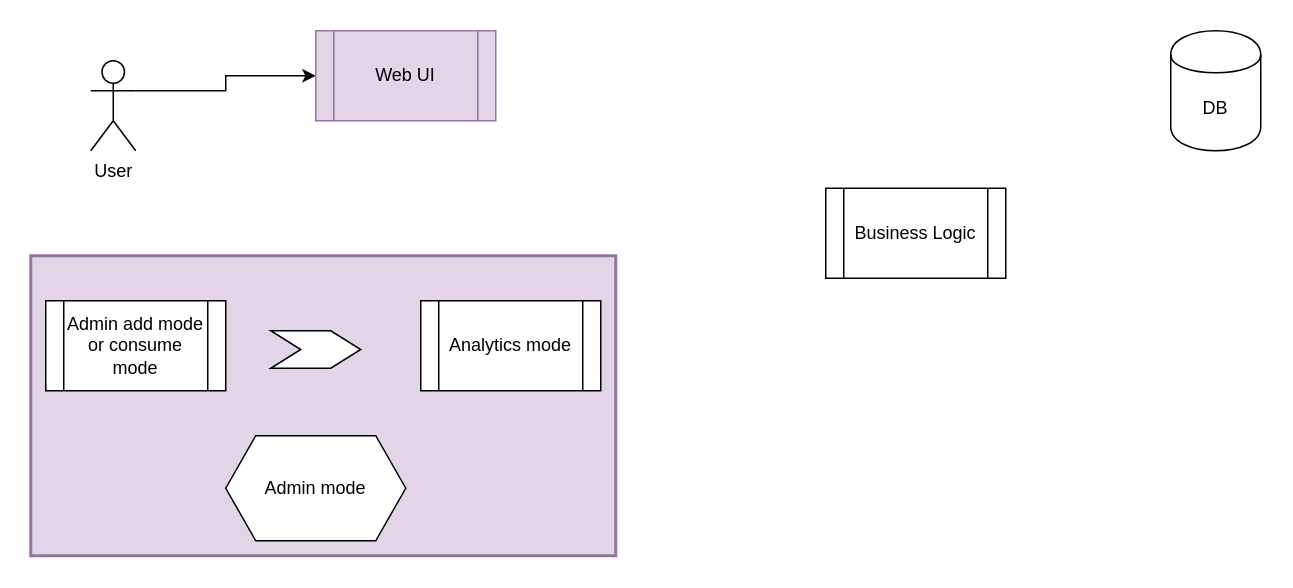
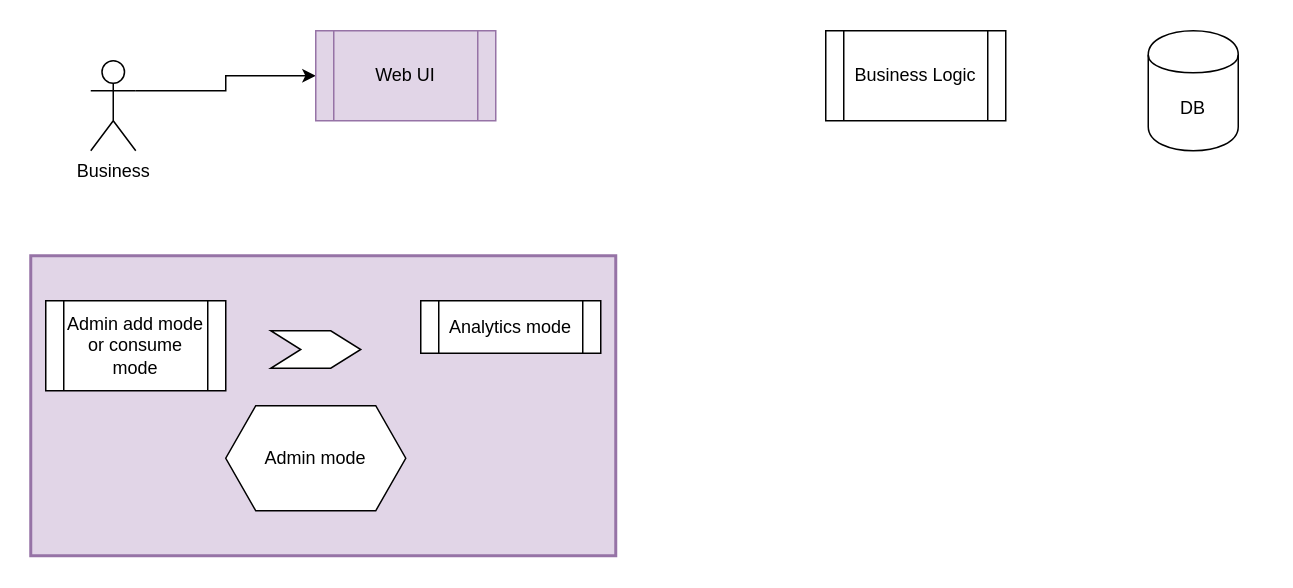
(1216, 91) -> (1193, 91)
(114, 172) -> (114, 172)
(916, 233) -> (916, 76)
(511, 346) -> (511, 327)
(316, 488) -> (316, 458)
